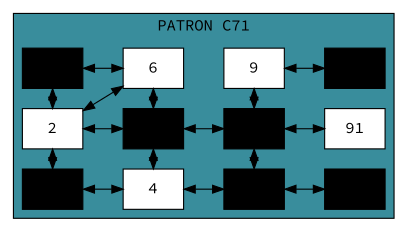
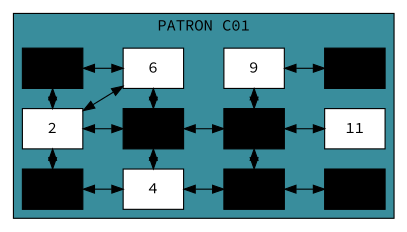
(204, 26) -> (204, 26)
(355, 129) -> (355, 129)
